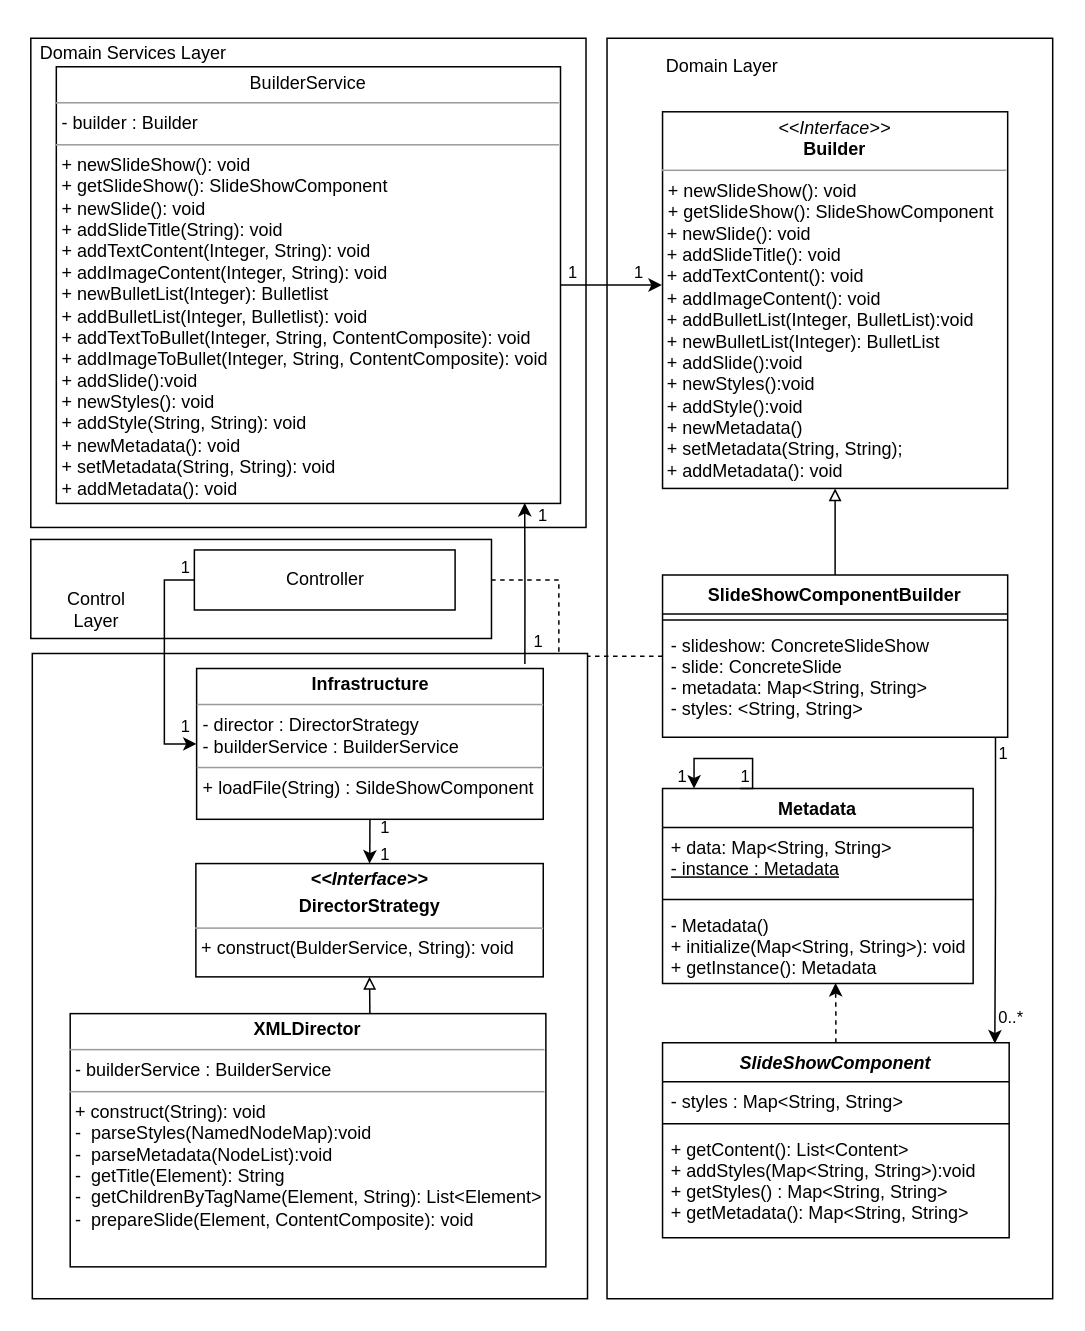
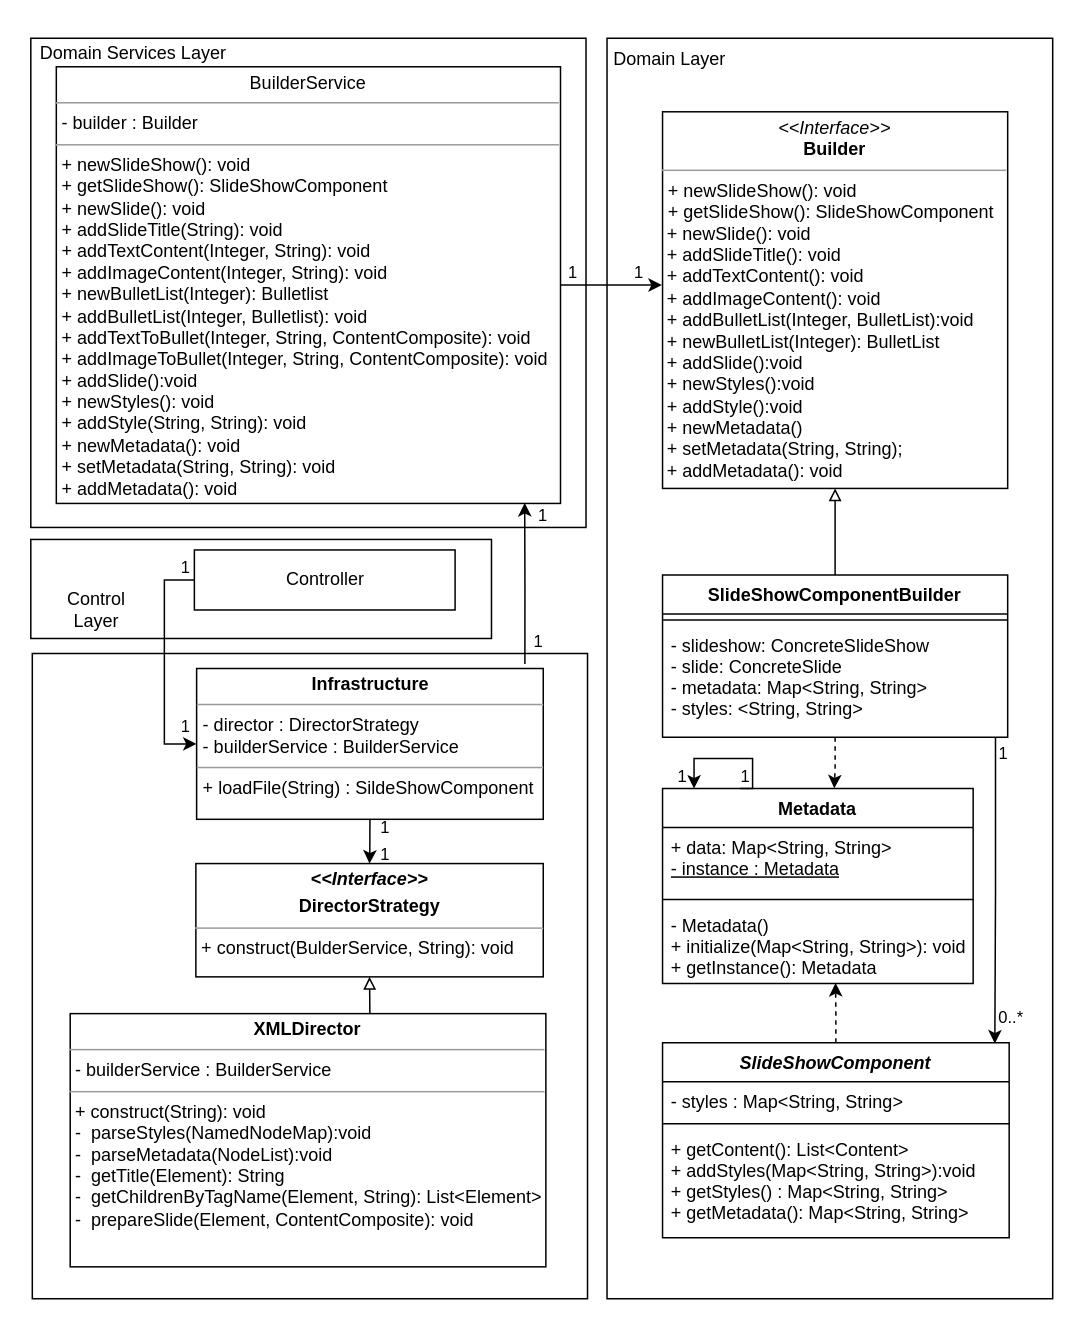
(722, 67) -> (670, 59)
(559, 583) -> (835, 758)
